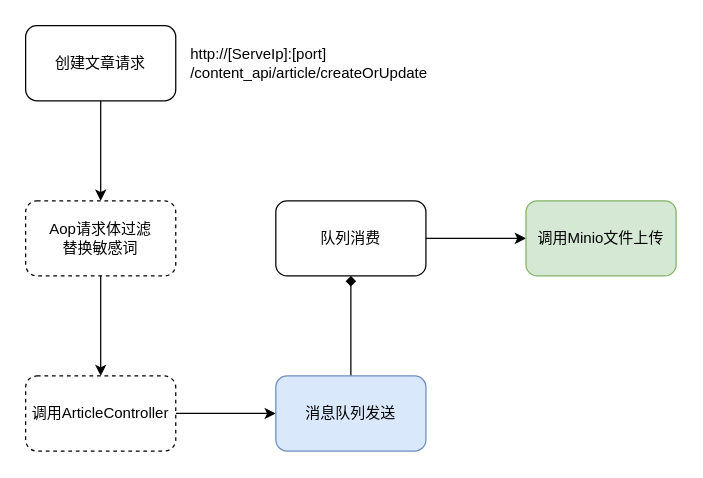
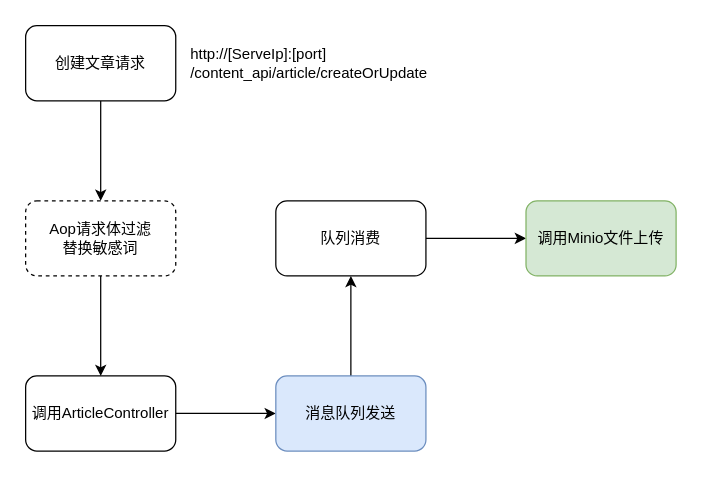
(351, 286) -> (351, 286)
(101, 413) -> (101, 413)
